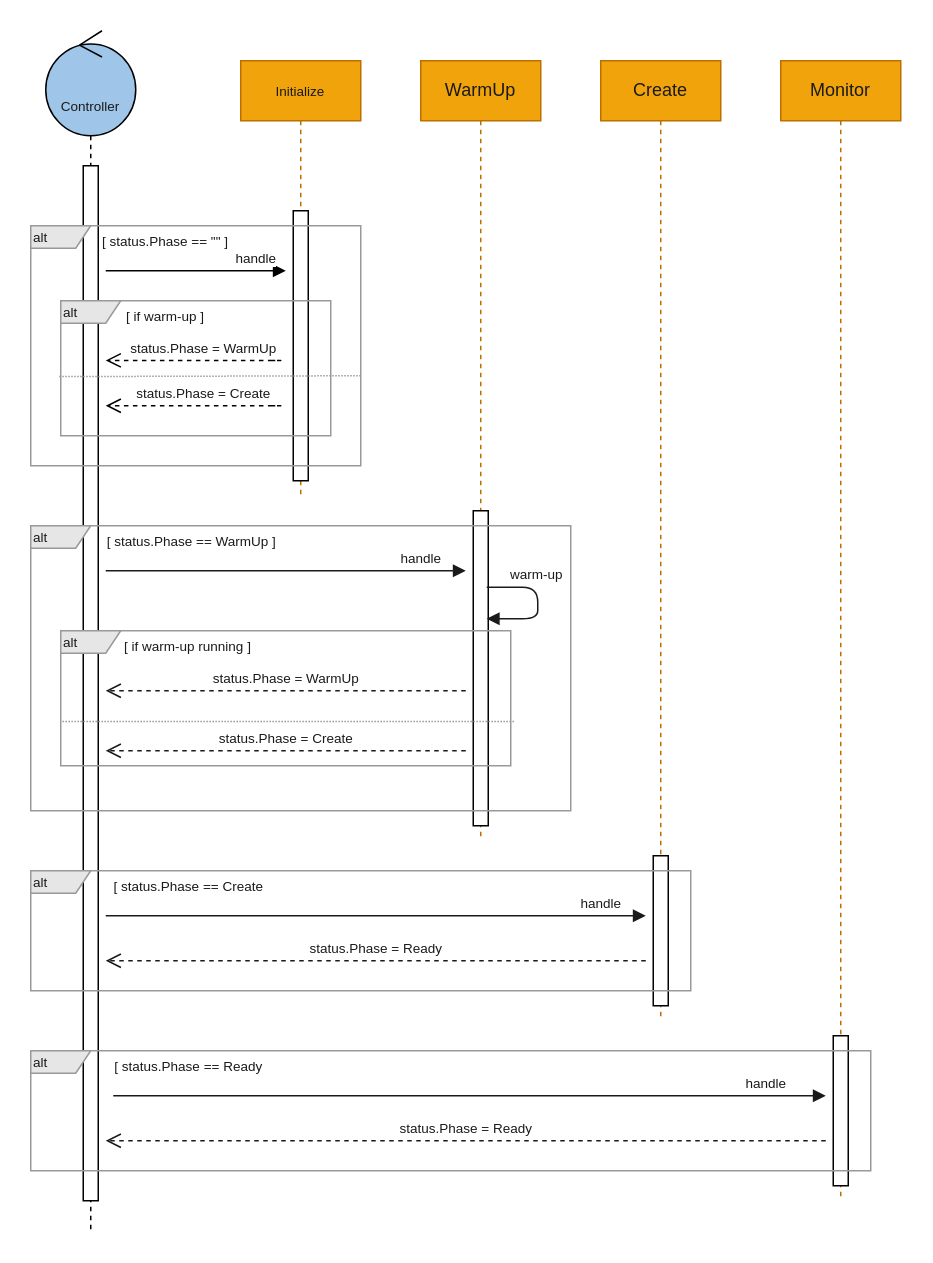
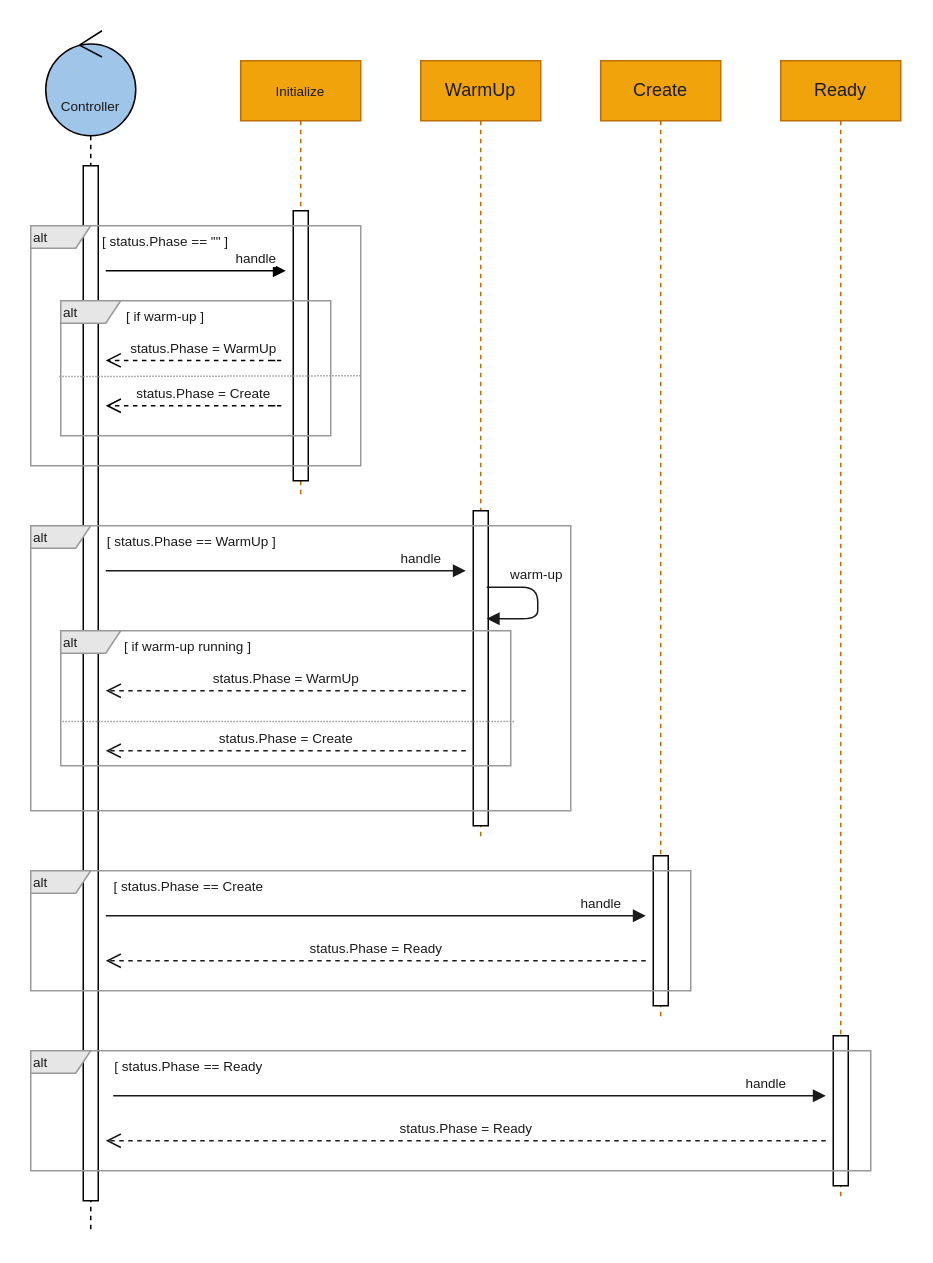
(841, 91) -> (841, 91)
